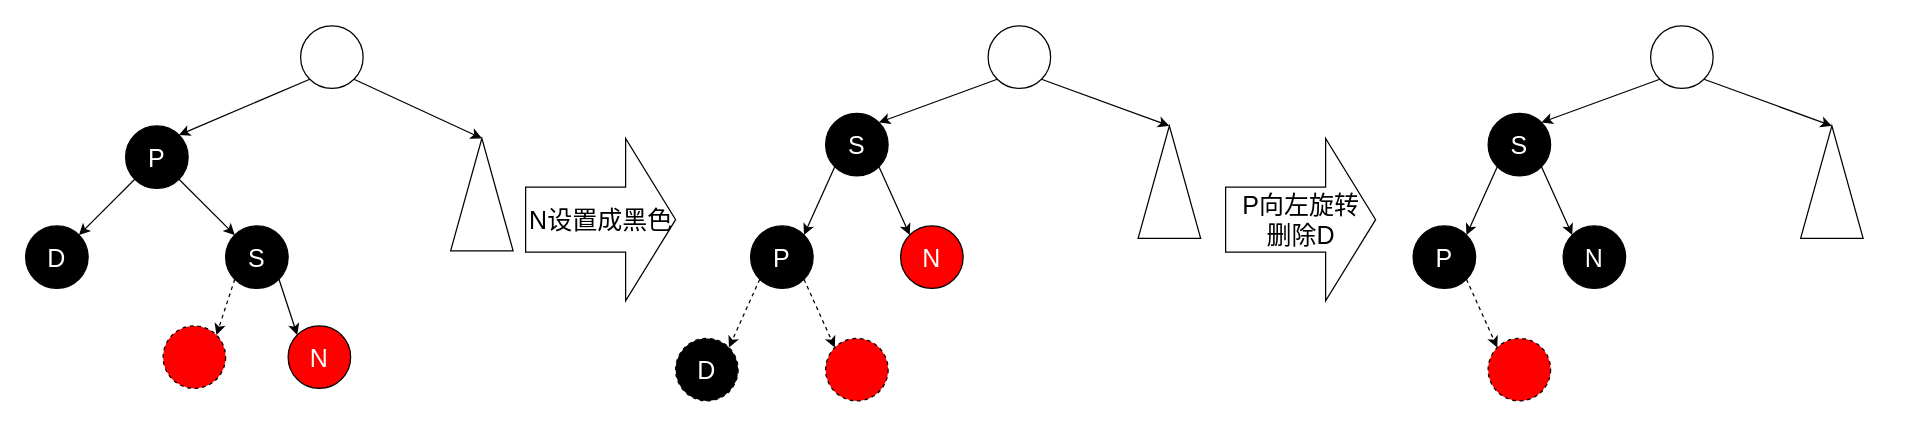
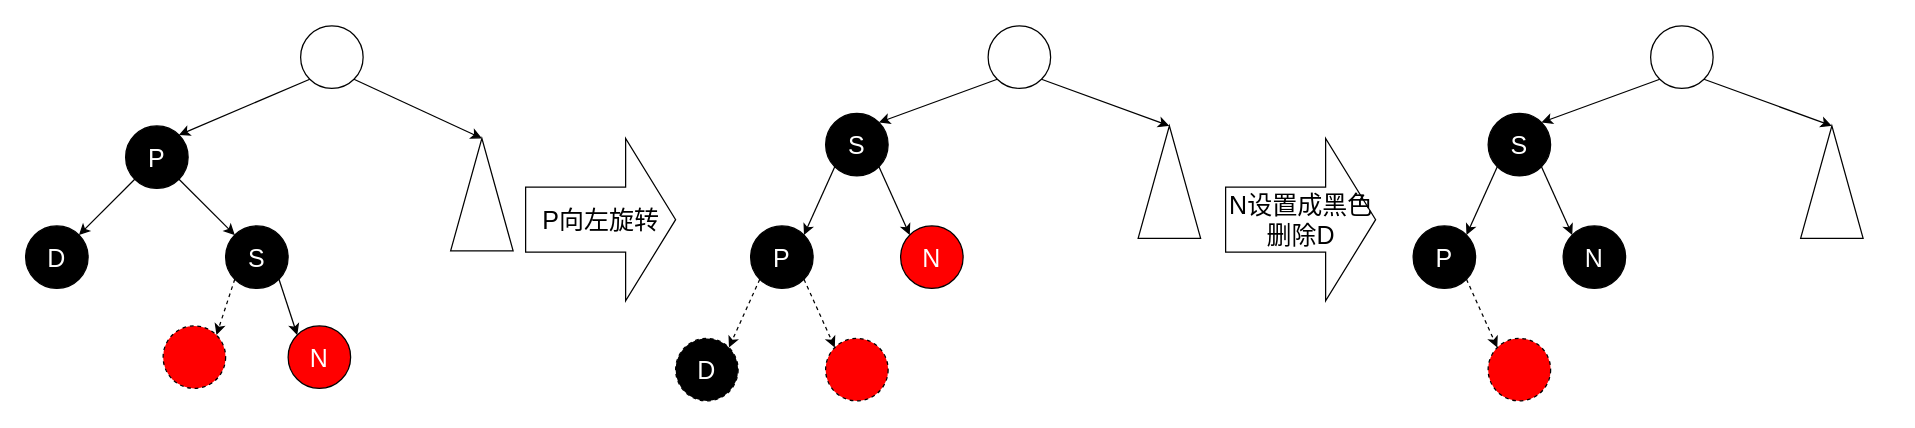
(601, 219) -> (601, 219)
(1301, 219) -> (1301, 219)
